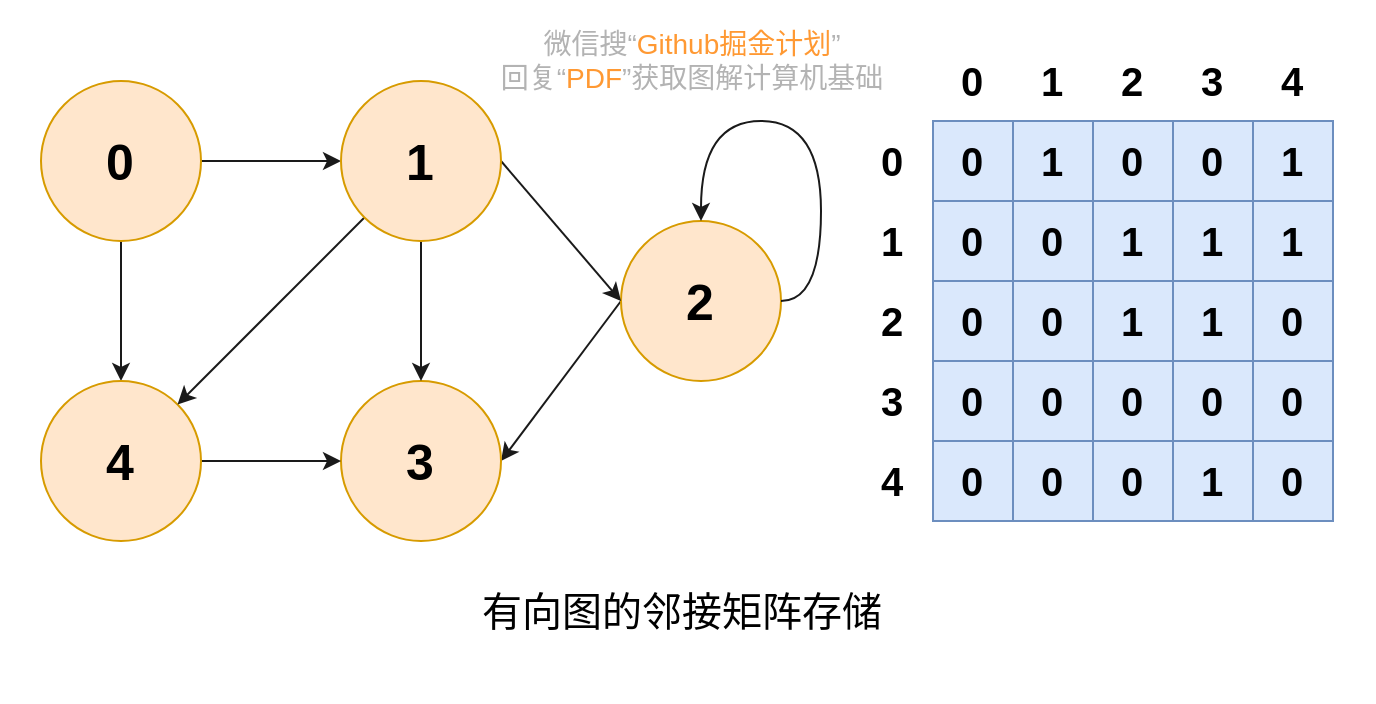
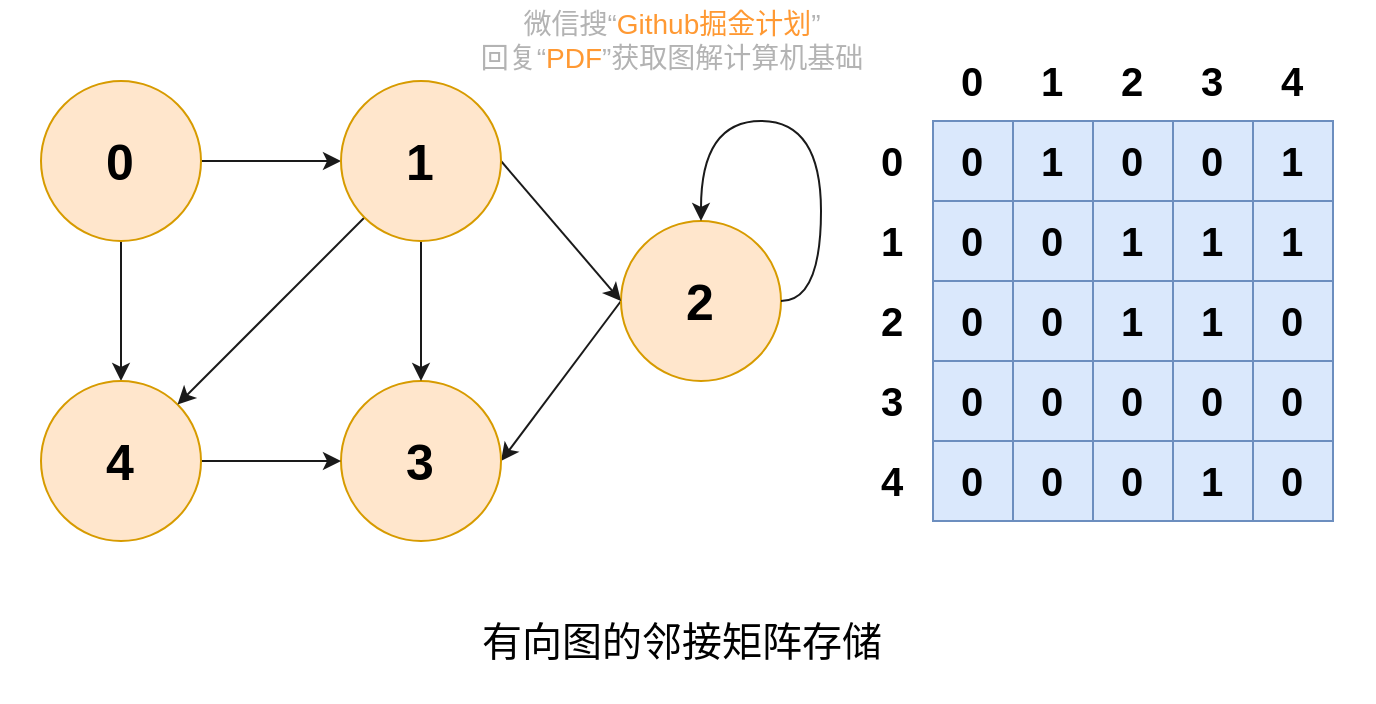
(693, 61) -> (673, 41)
(683, 611) -> (683, 641)
